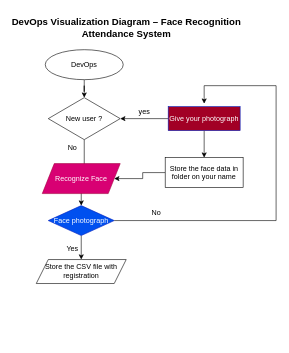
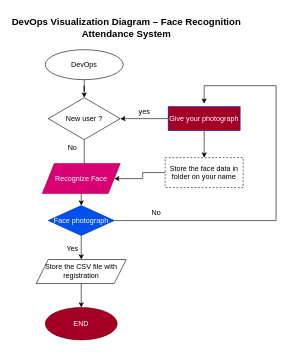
(204, 173) -> (204, 173)
none -> (81, 302)
none -> (81, 324)
